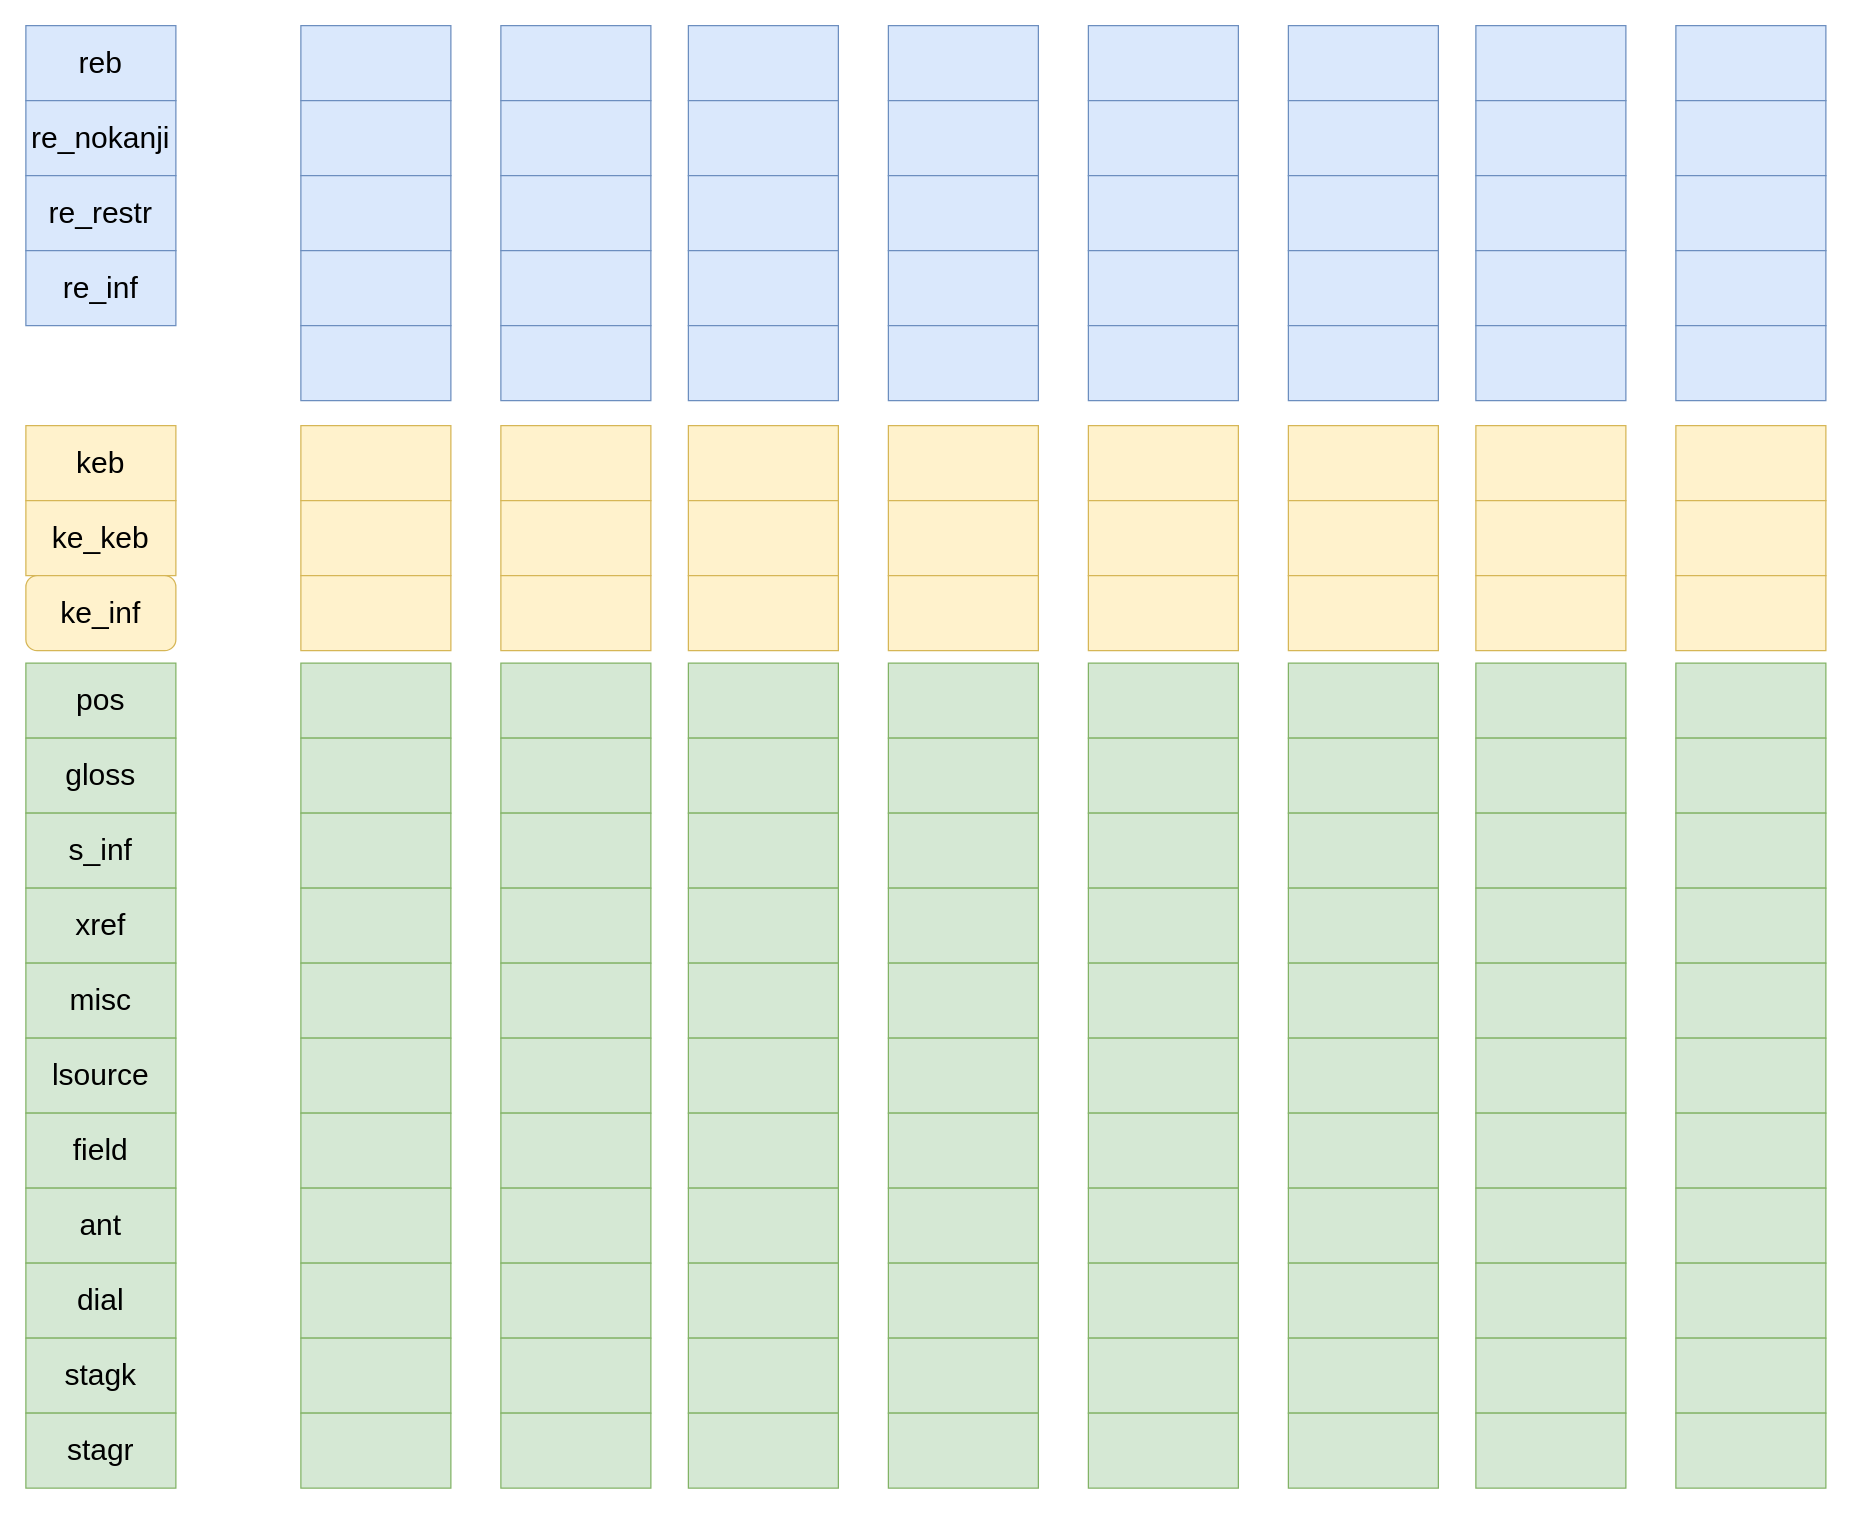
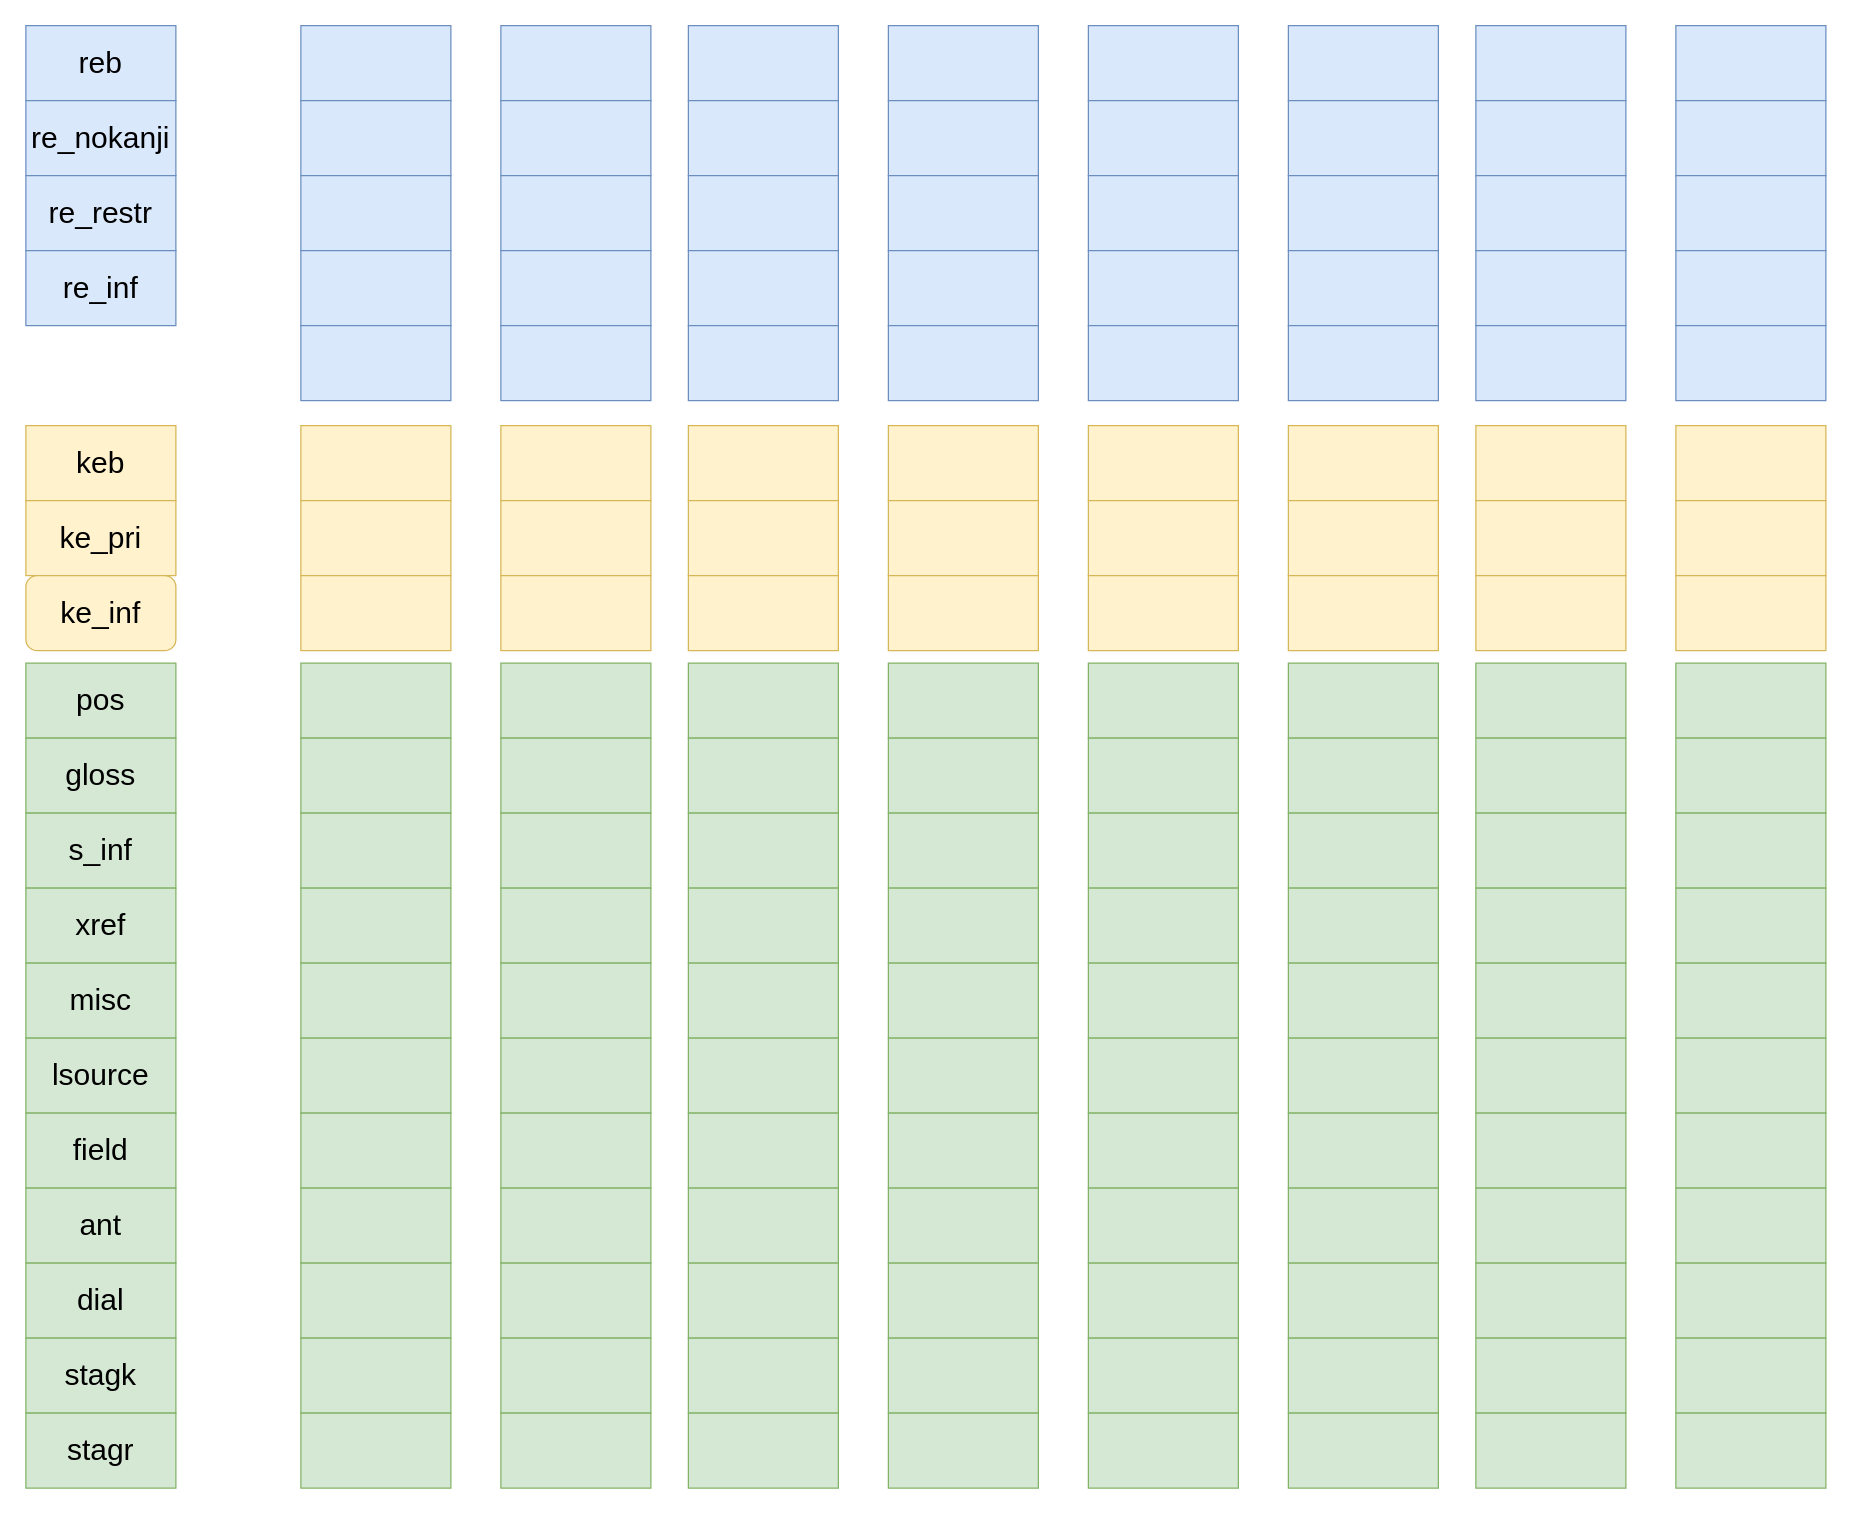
(101, 538) -> (101, 538)
